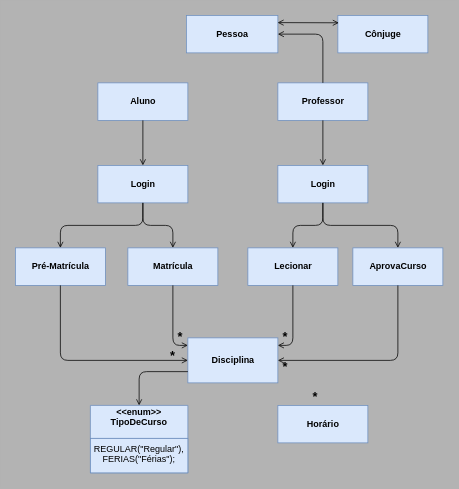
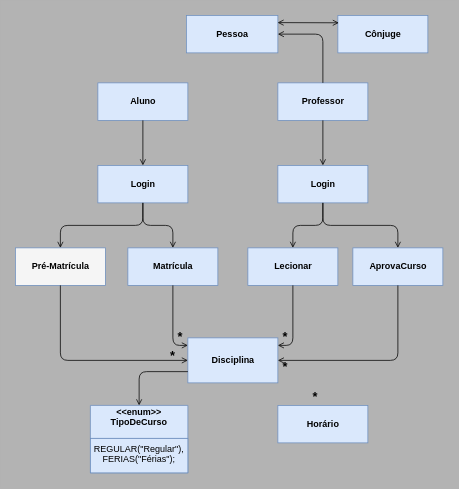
(60, 267) -> (60, 267)
